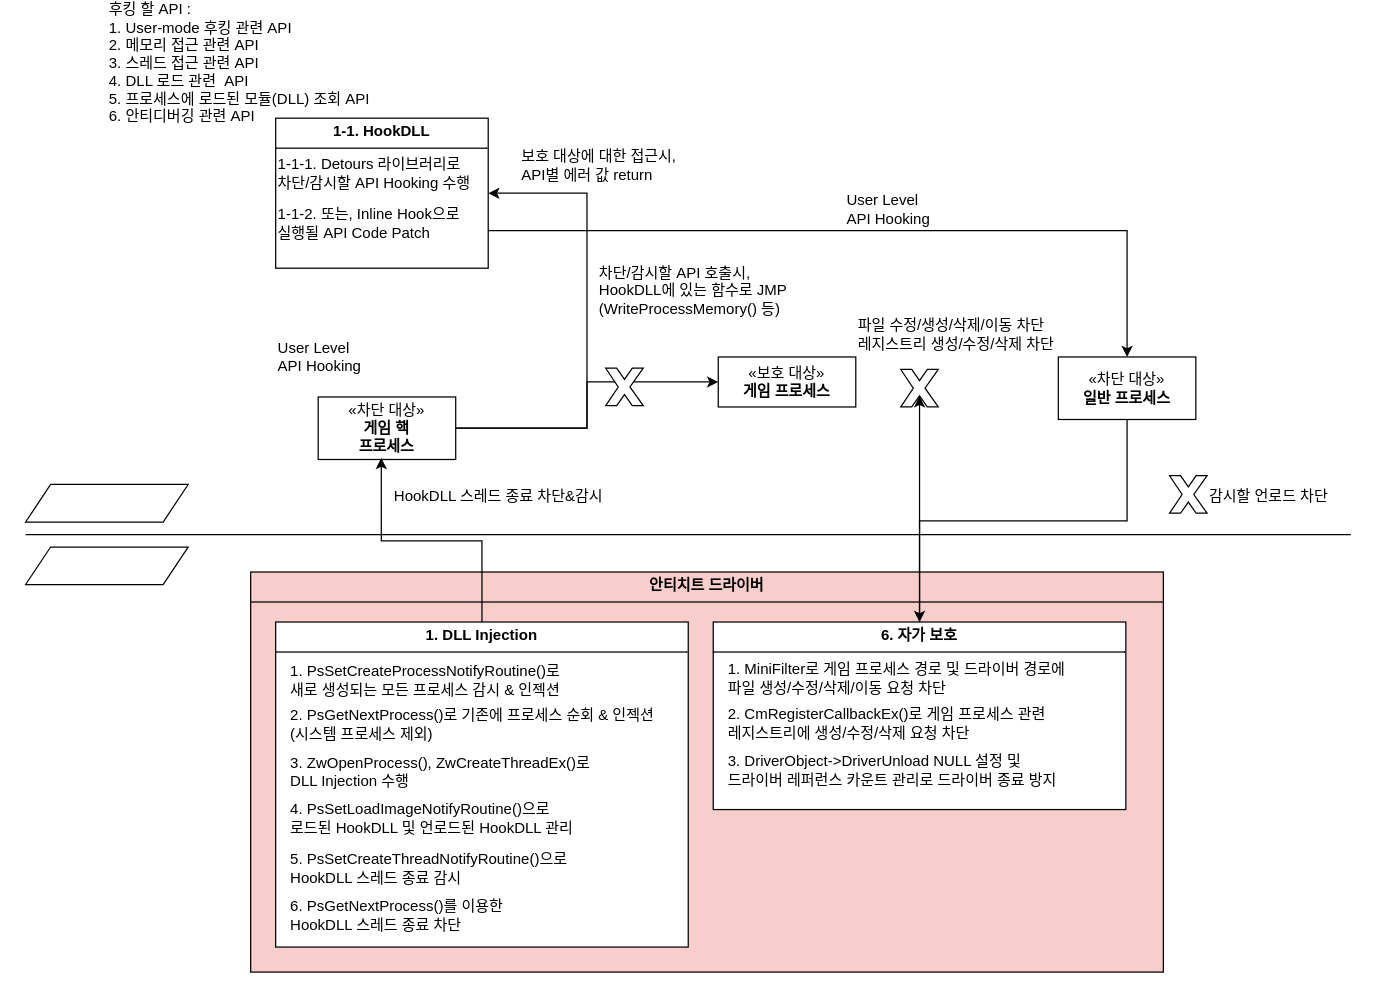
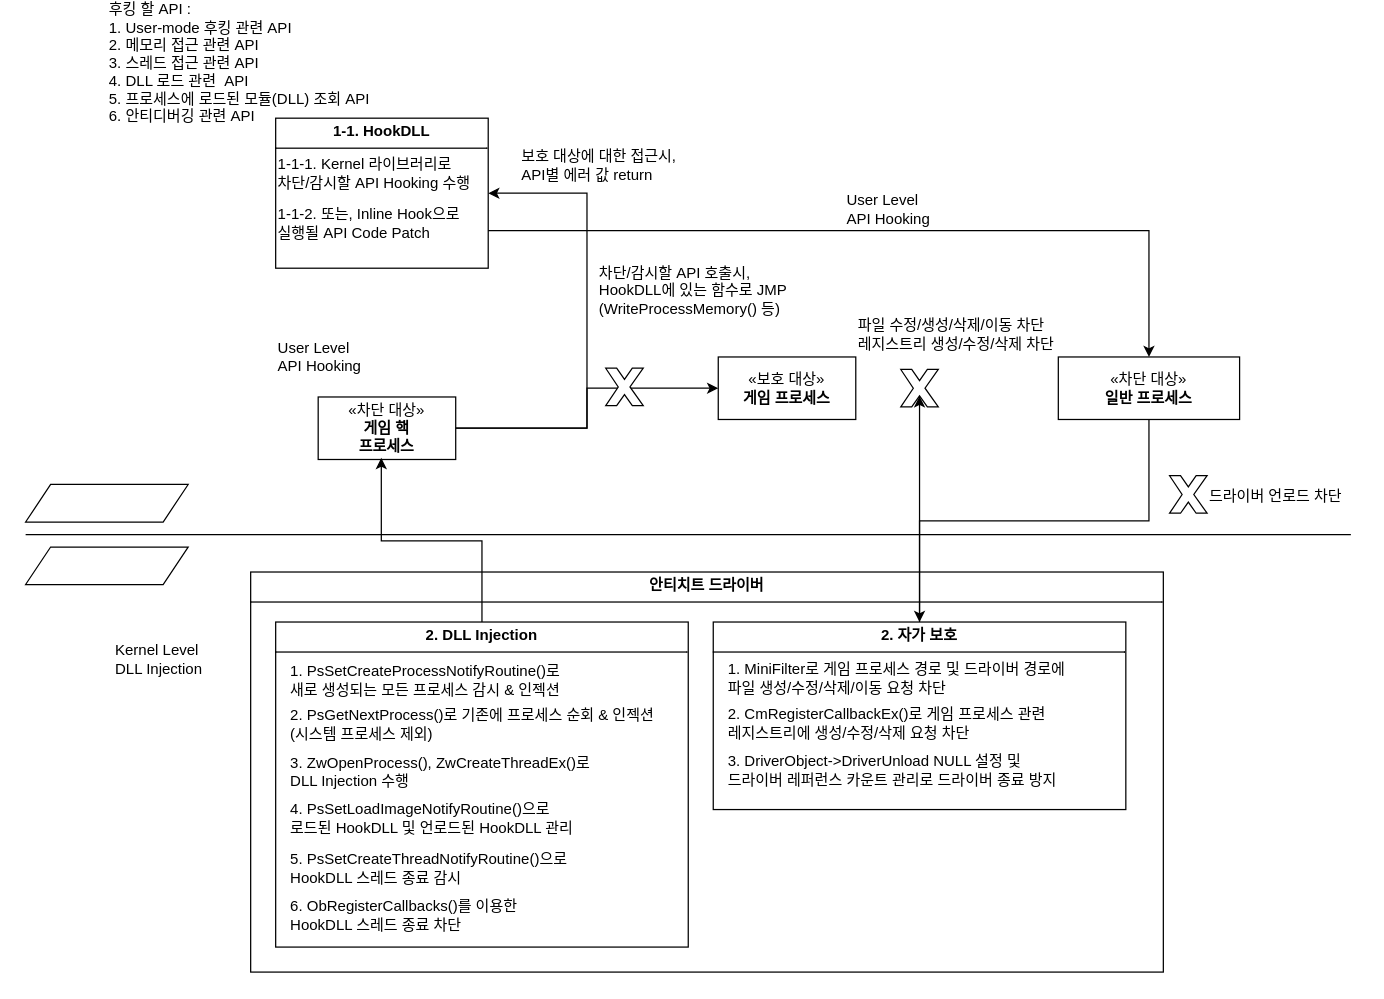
(382, 173) -> (382, 173)
(787, 382) -> (787, 388)
(1127, 388) -> (1149, 388)
(509, 497) -> none
(1274, 497) -> (1281, 497)
(335, 631) -> (335, 631)
(754, 631) -> (754, 631)
none -> (160, 659)
(707, 772) -> (707, 772)
(409, 916) -> (416, 916)
